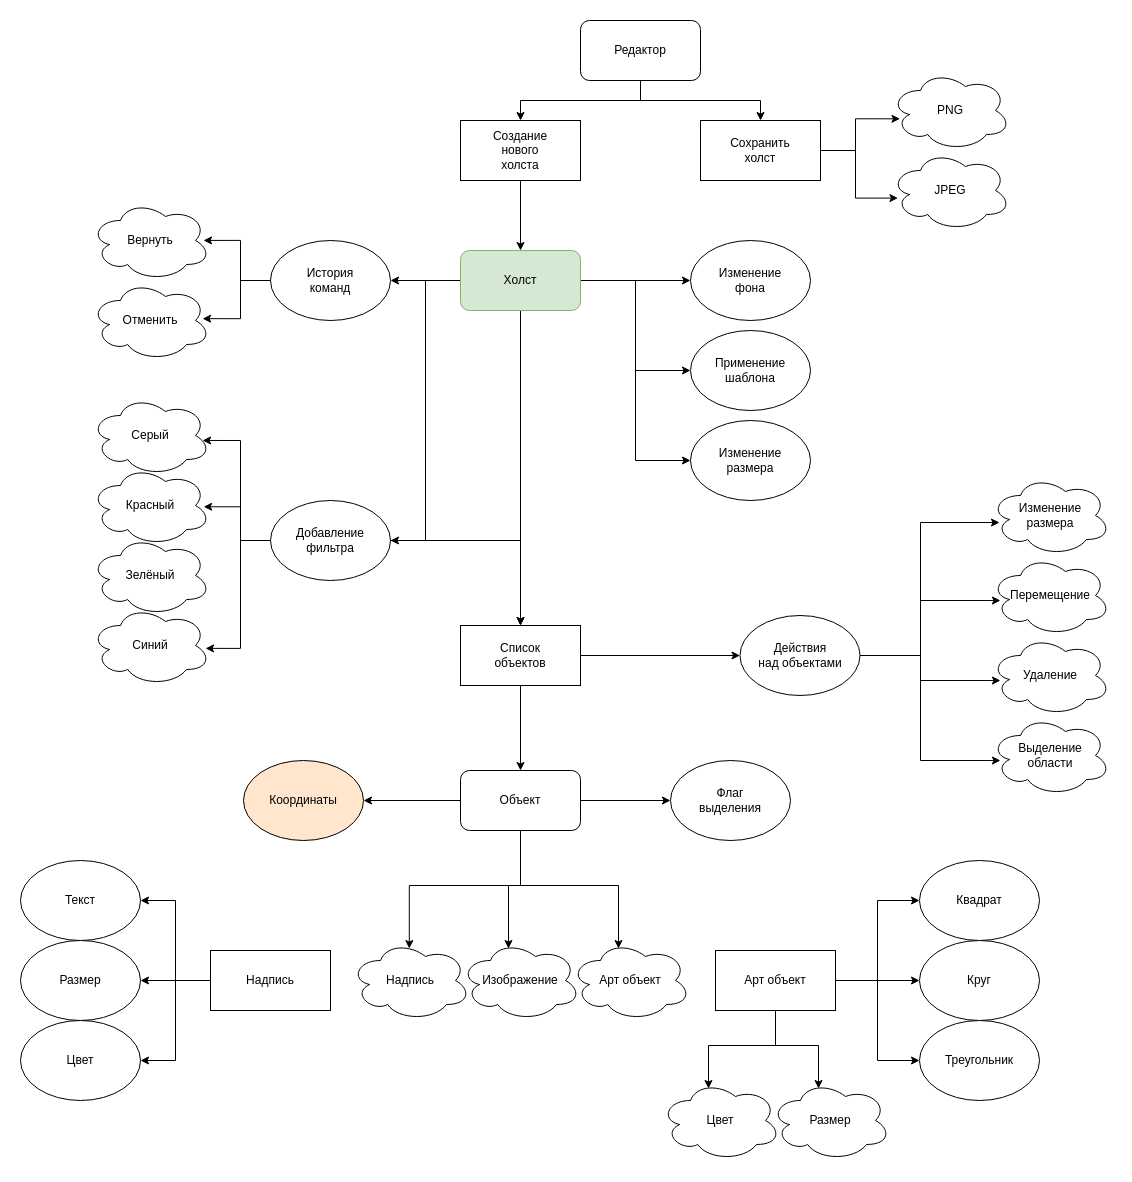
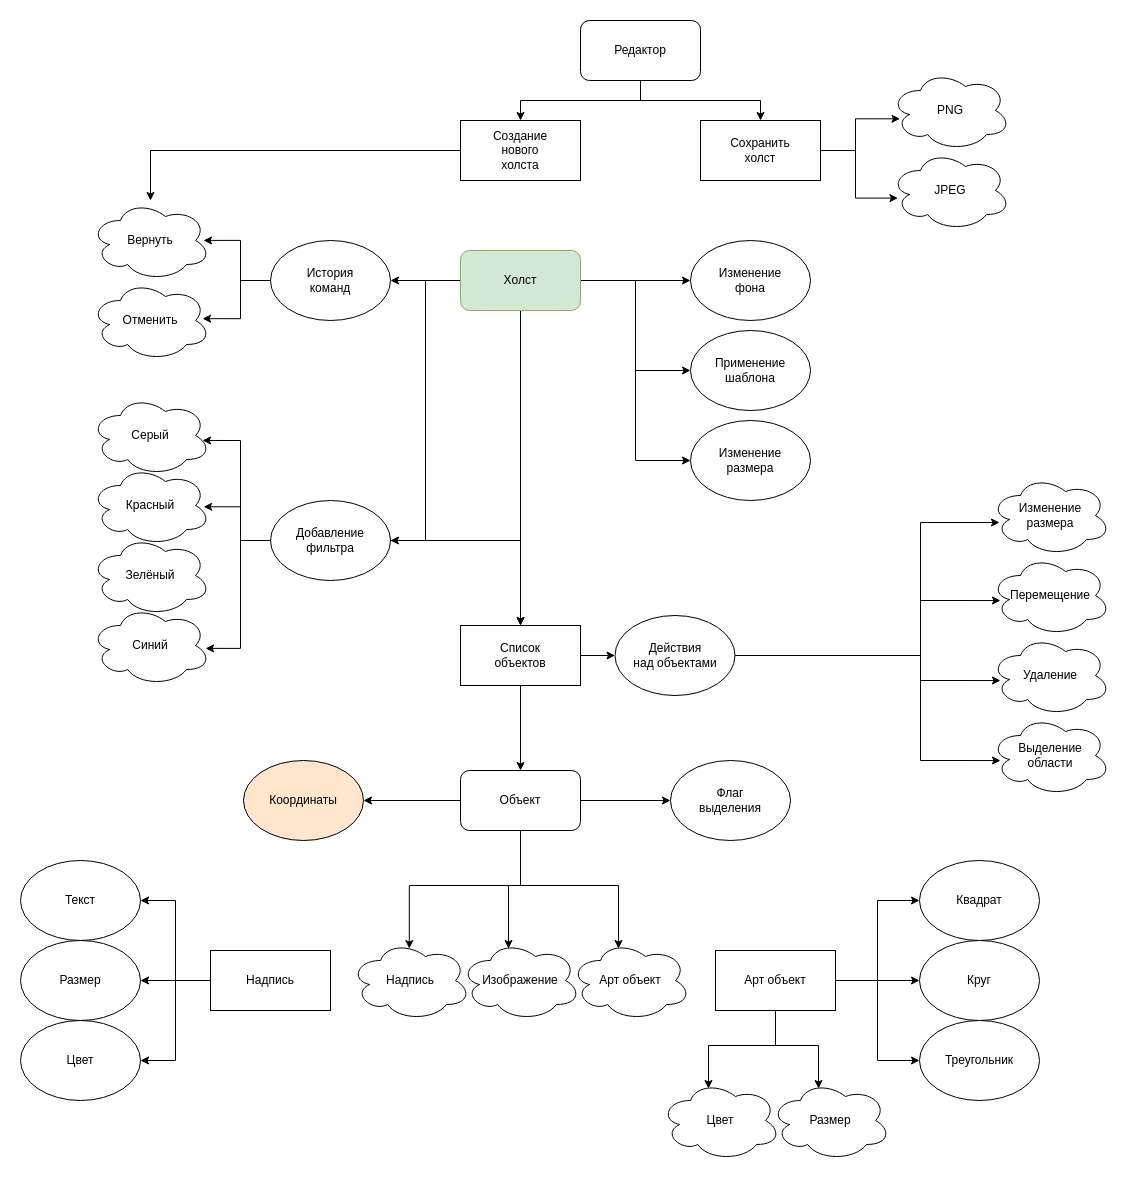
(521, 212) -> (285, 151)
(800, 656) -> (675, 656)
